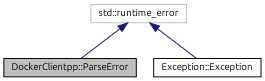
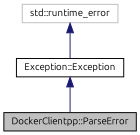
(101, 44) -> (70, 100)
